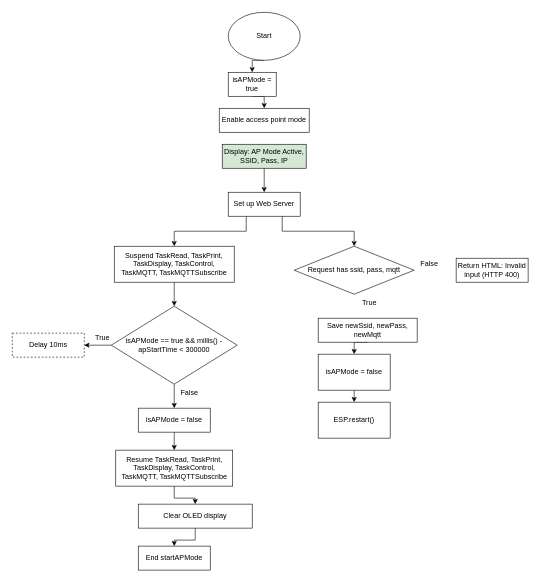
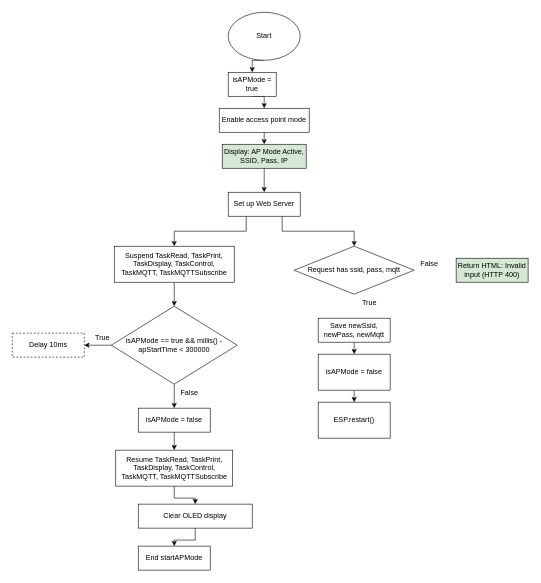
none -> (264, 138)
(492, 270) -> (492, 270)
(368, 330) -> (354, 330)
